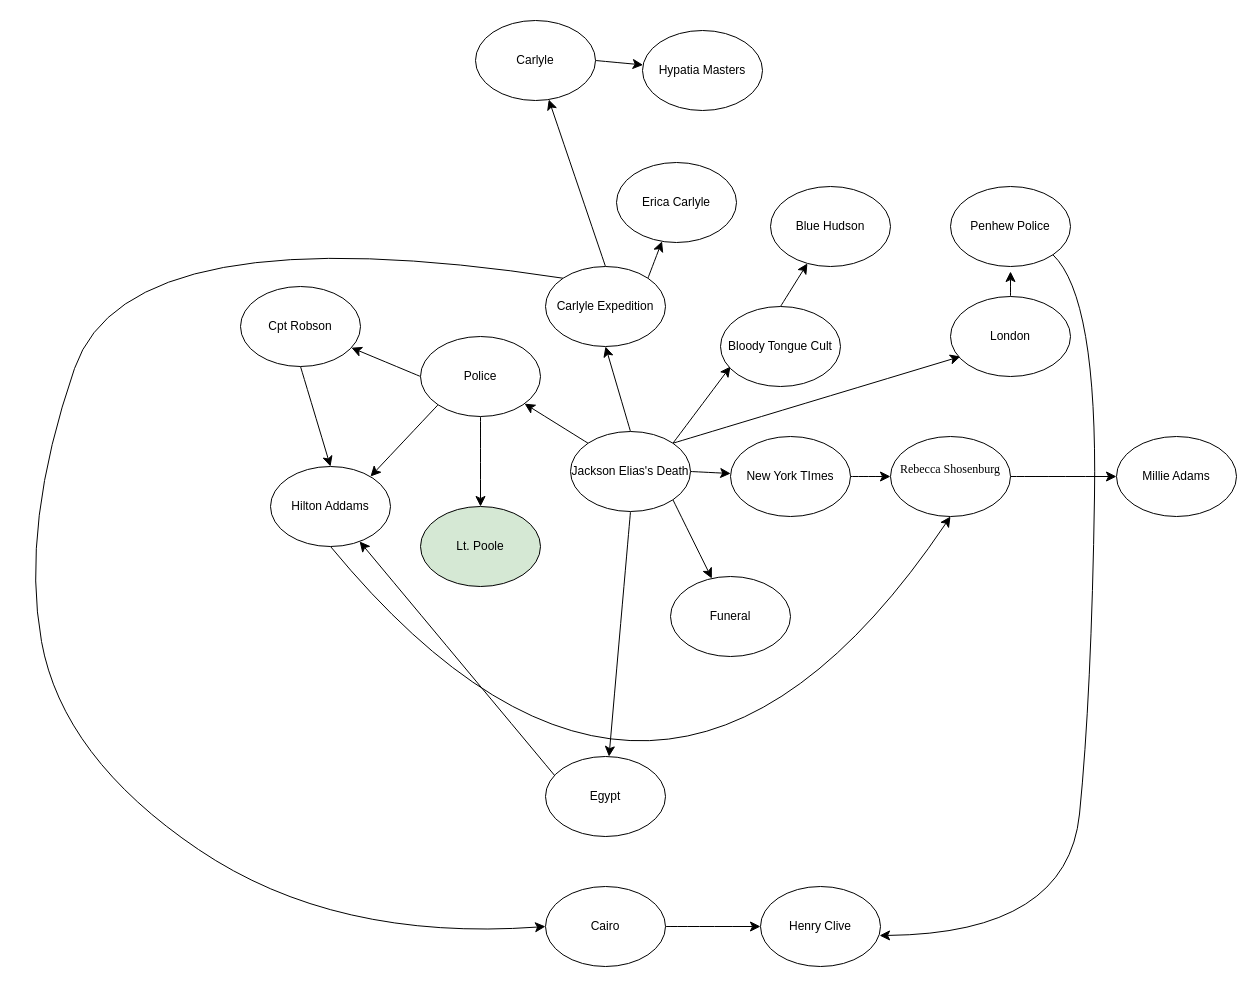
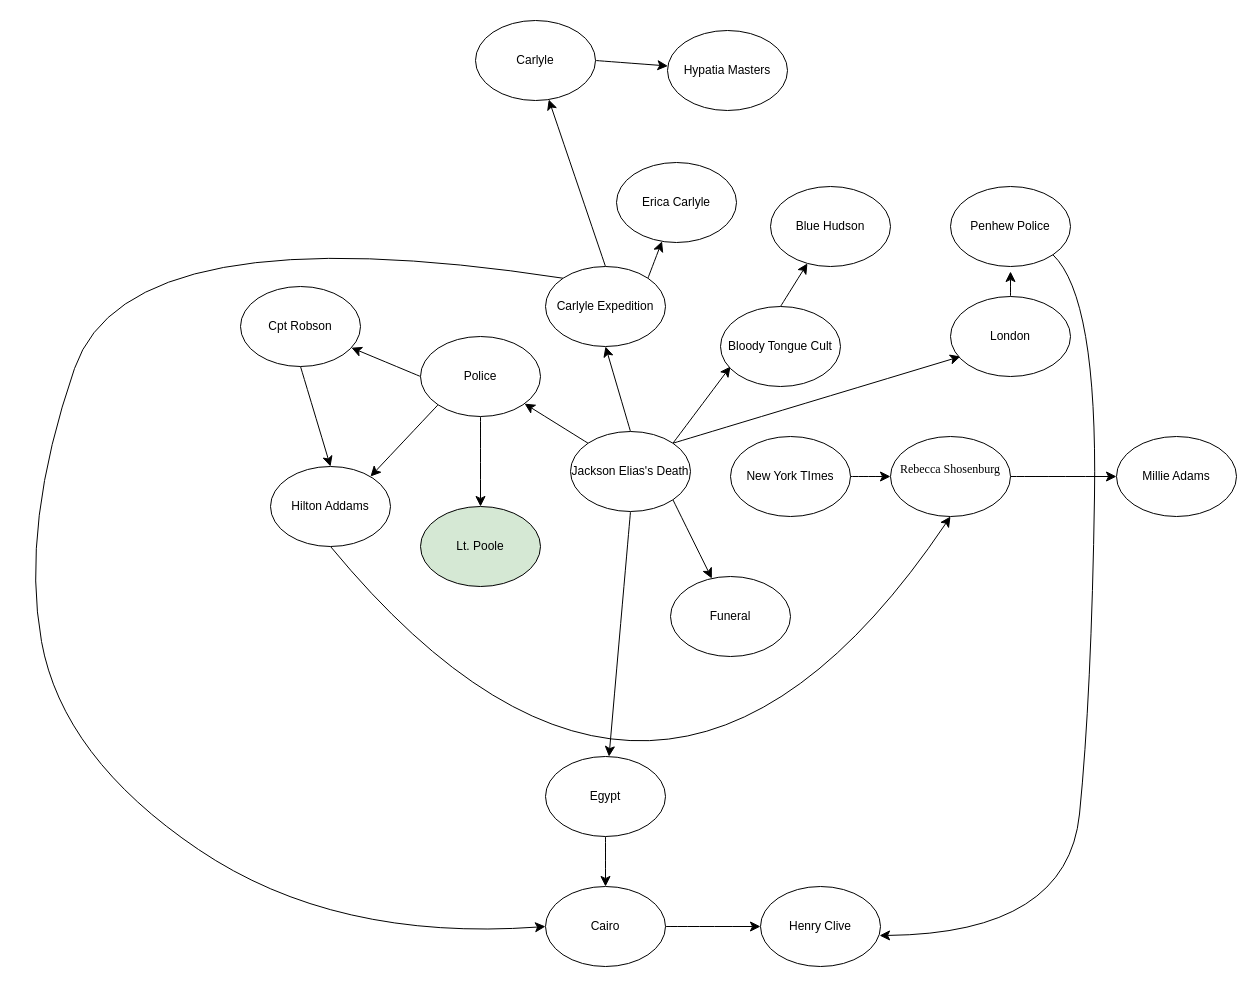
(703, 71) -> (728, 71)
(706, 472) -> none
(420, 614) -> (606, 858)
